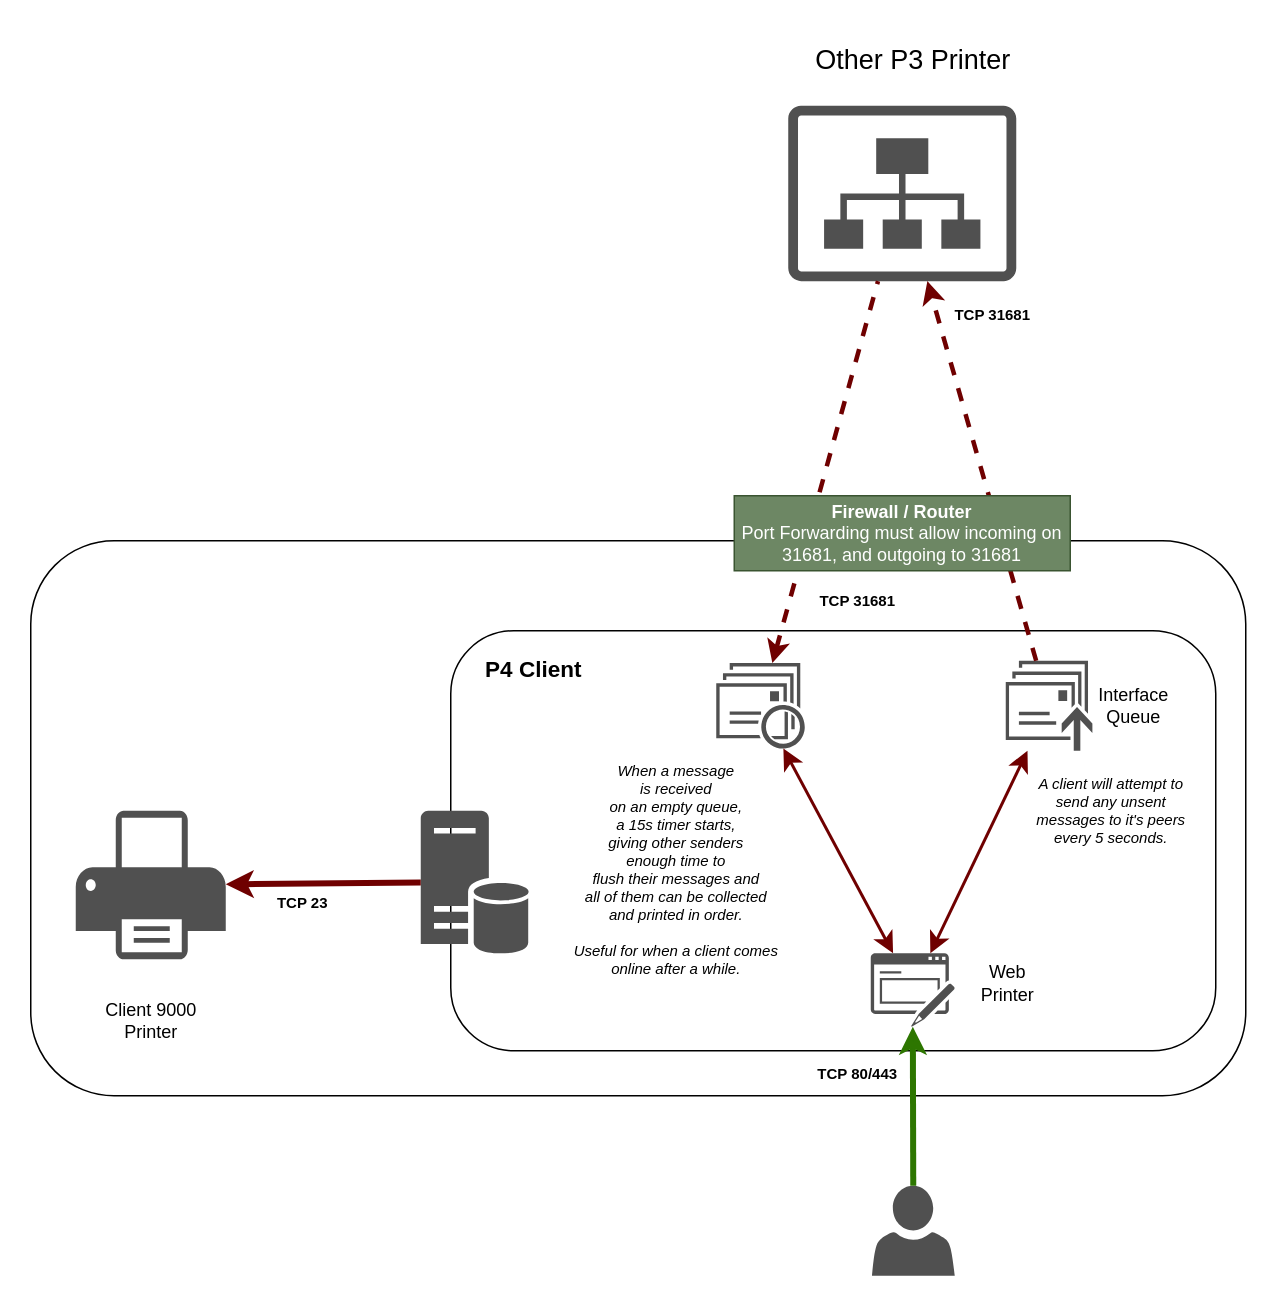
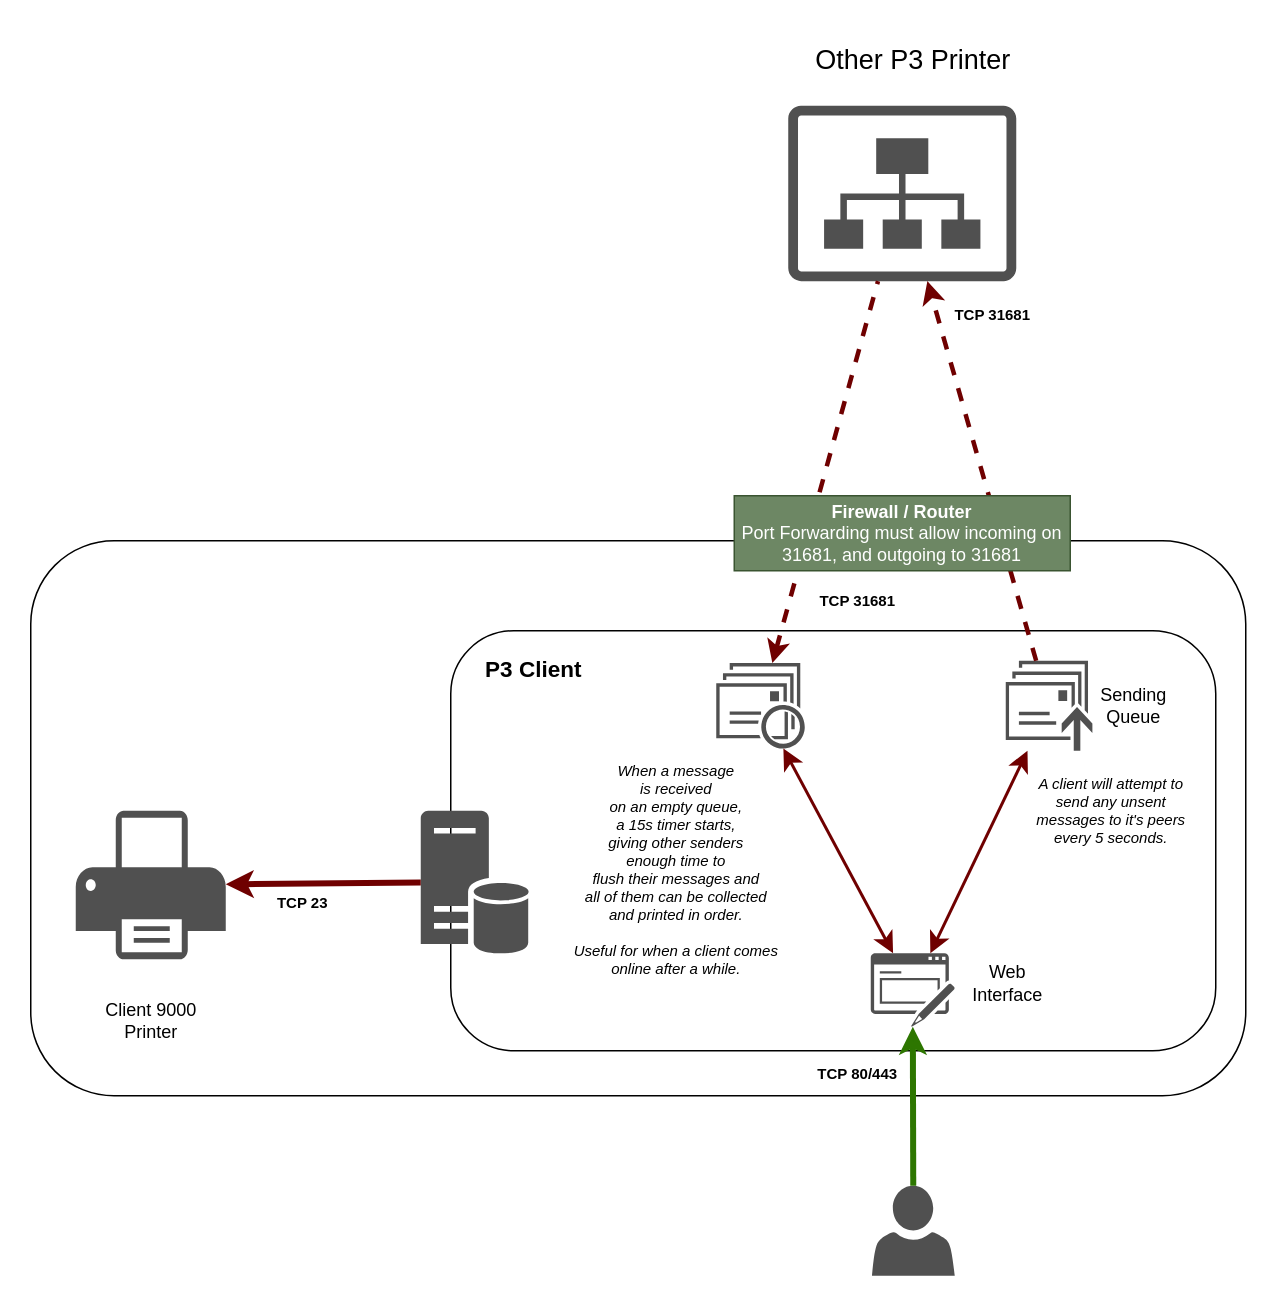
(534, 668) -> (534, 668)
(1134, 706) -> (1134, 706)
(1008, 983) -> (1008, 983)
